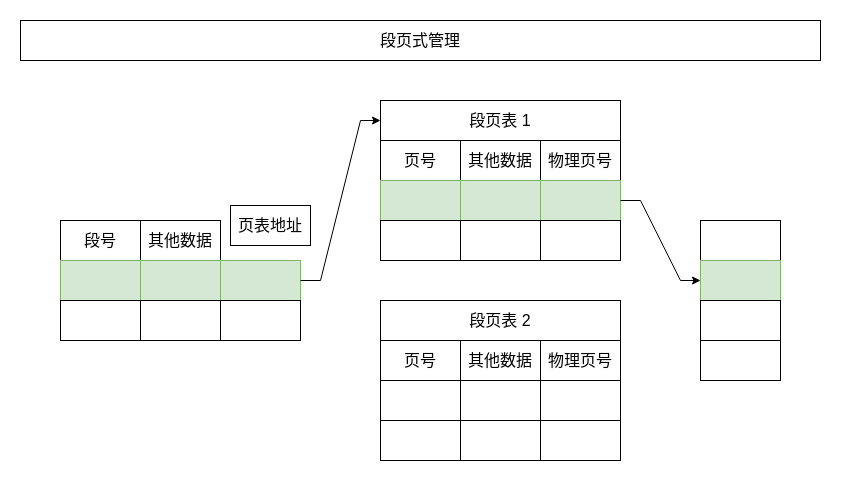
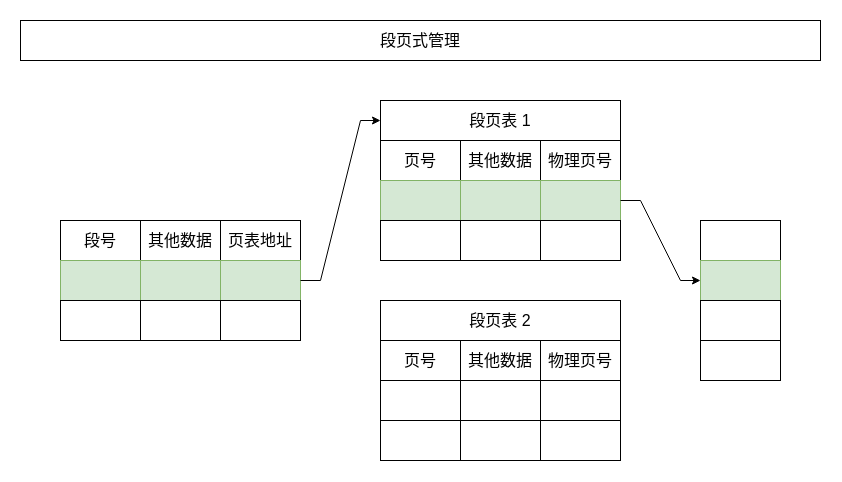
(271, 226) -> (261, 241)
